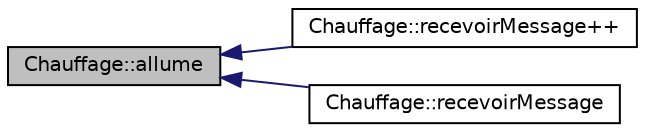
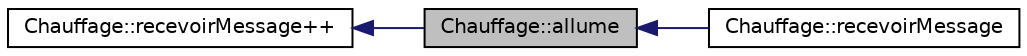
(267, 50) -> (399, 28)
